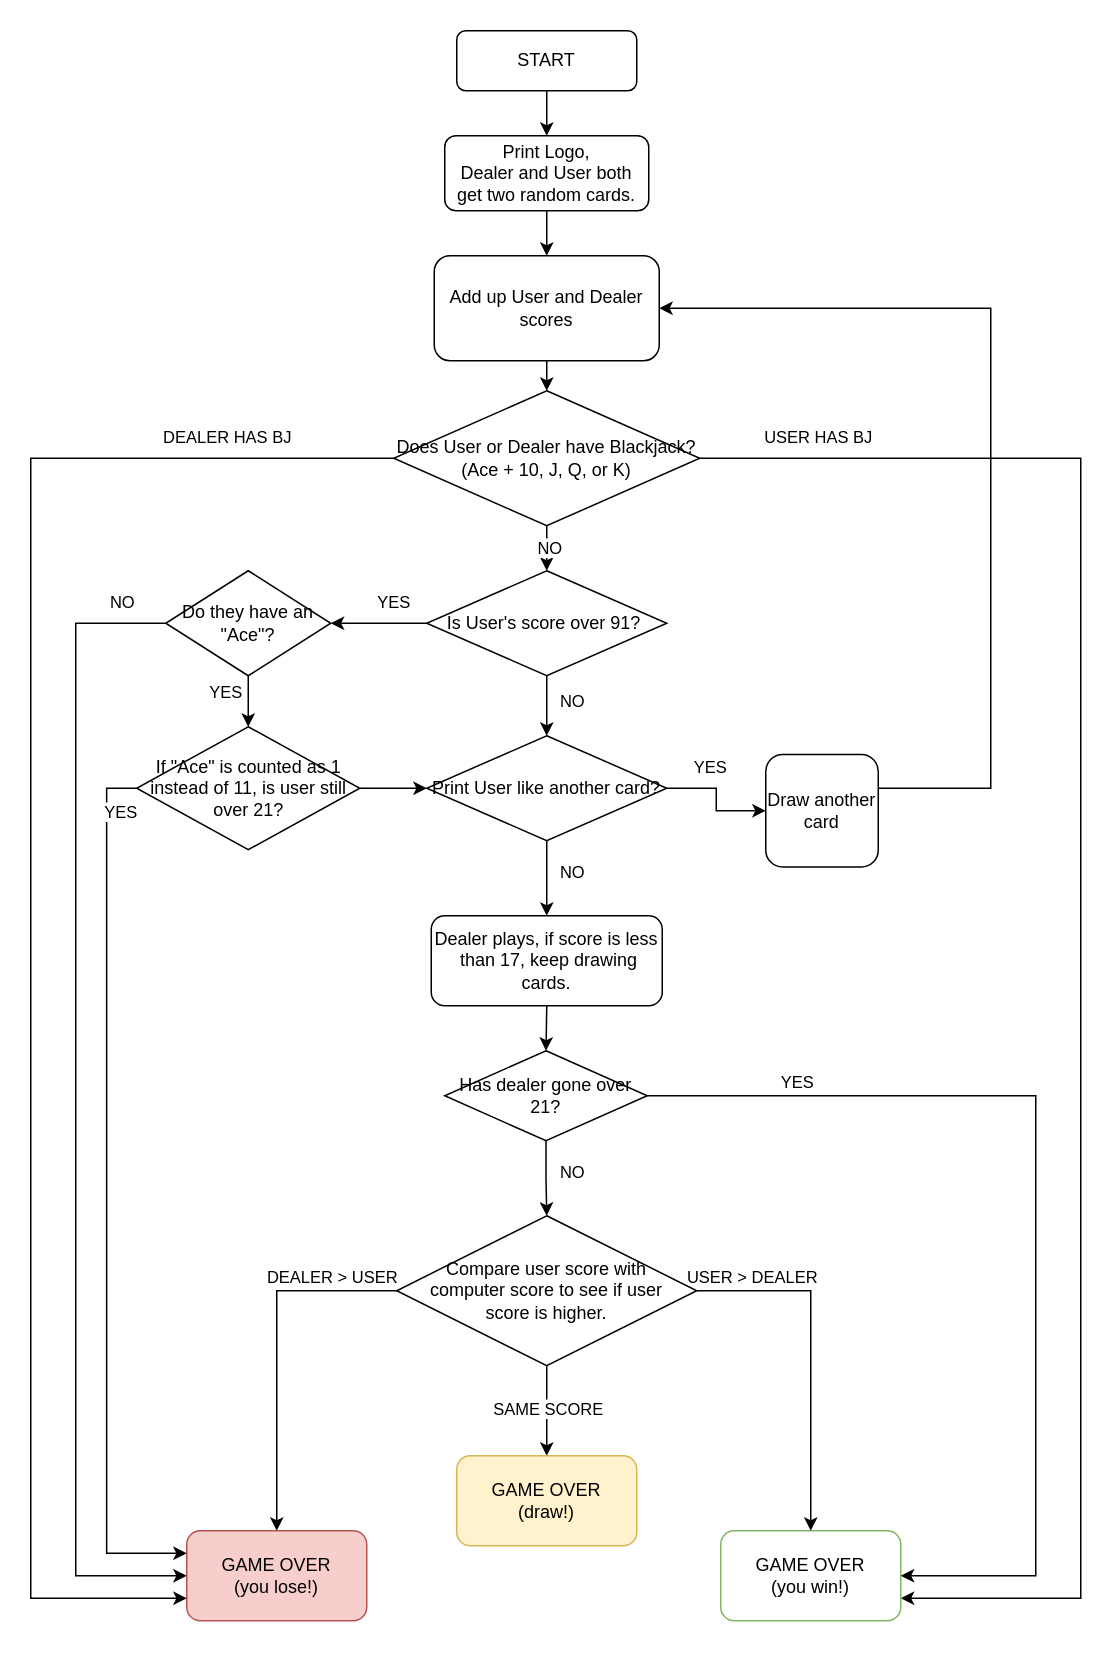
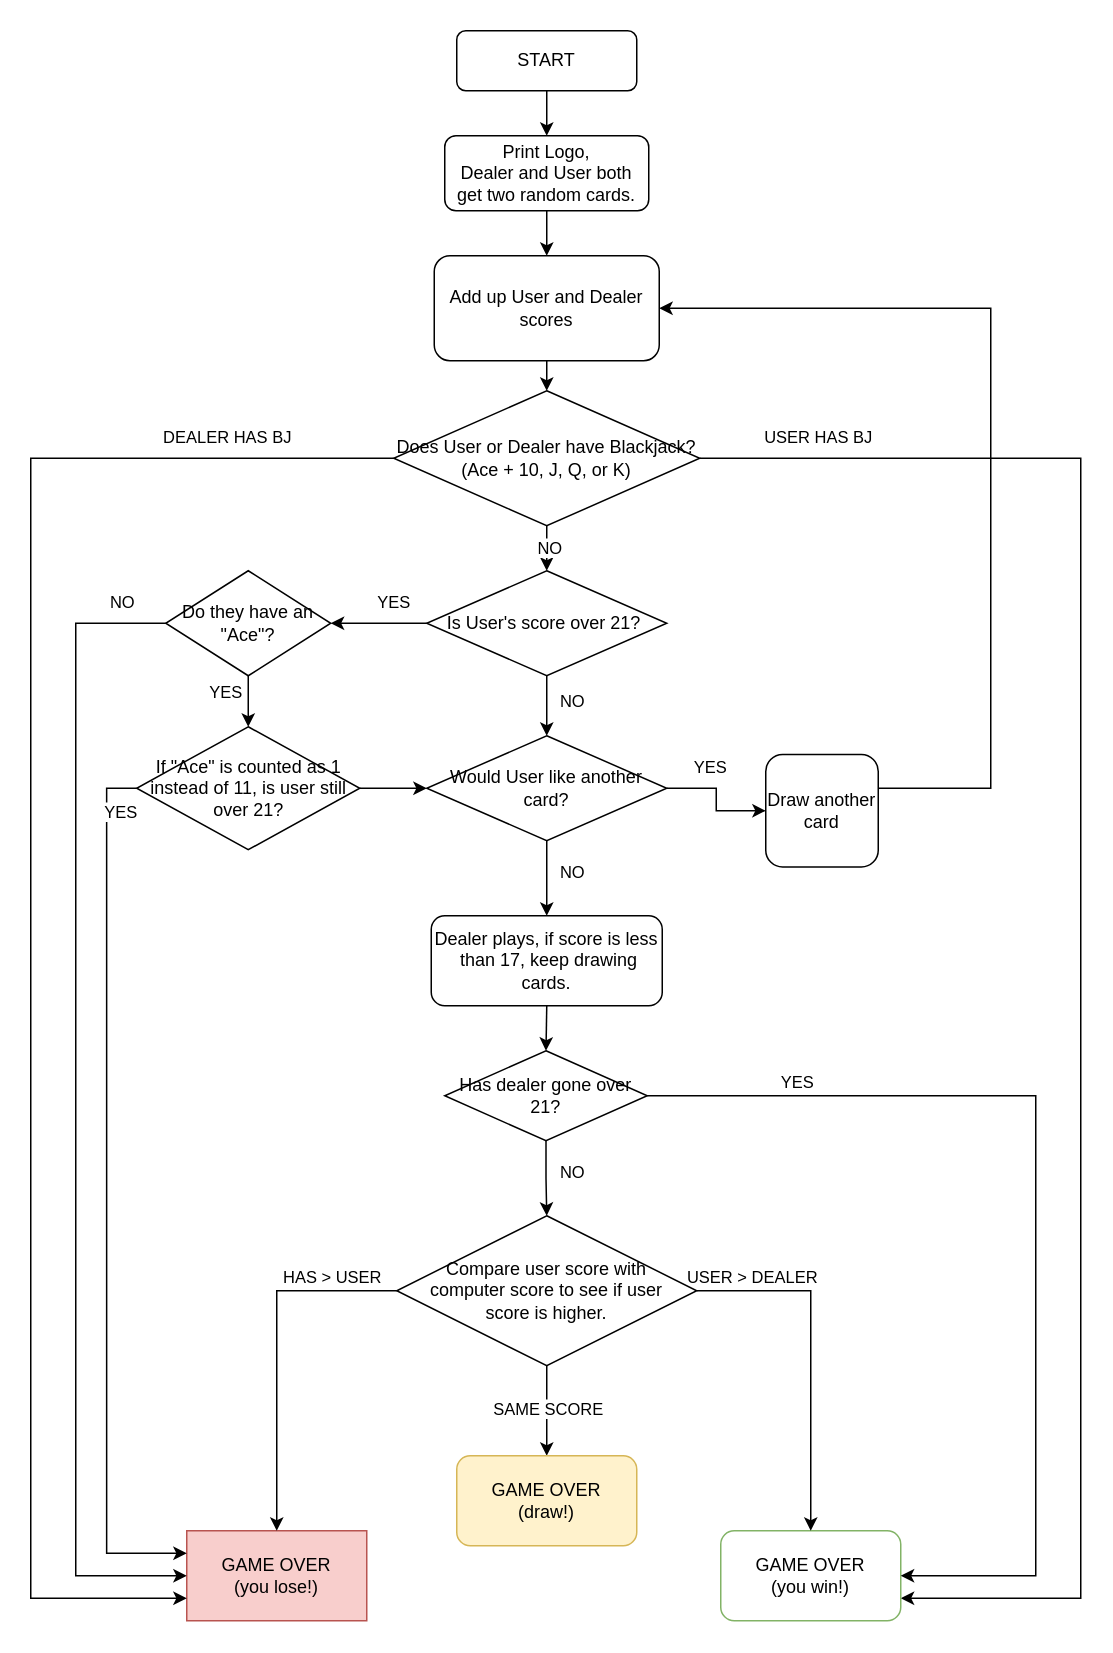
(547, 623) -> (547, 623)
(547, 788) -> (547, 788)
(333, 1277) -> (333, 1277)
(277, 1576) -> (277, 1576)
